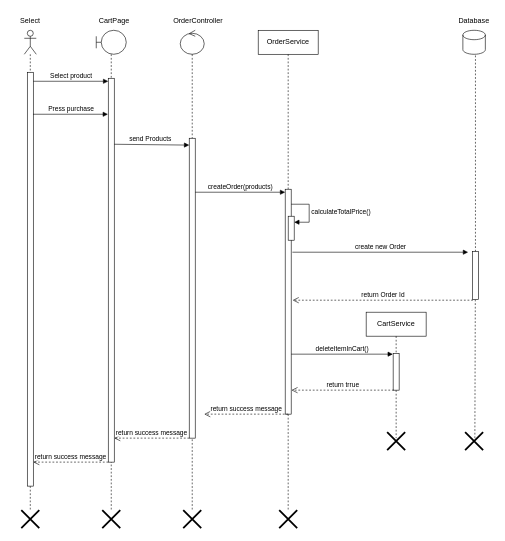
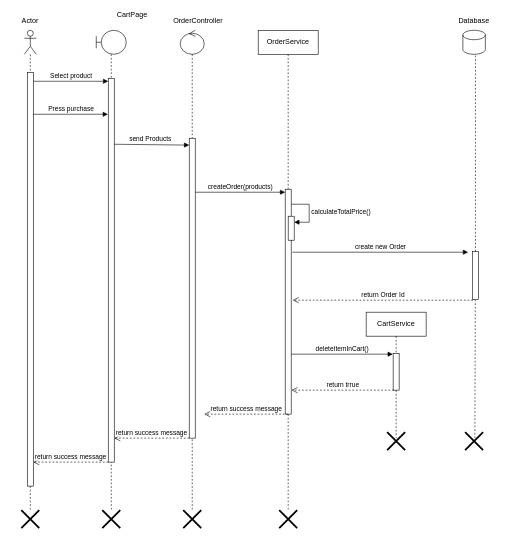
(30, 21) -> (30, 21)
(114, 21) -> (132, 15)
